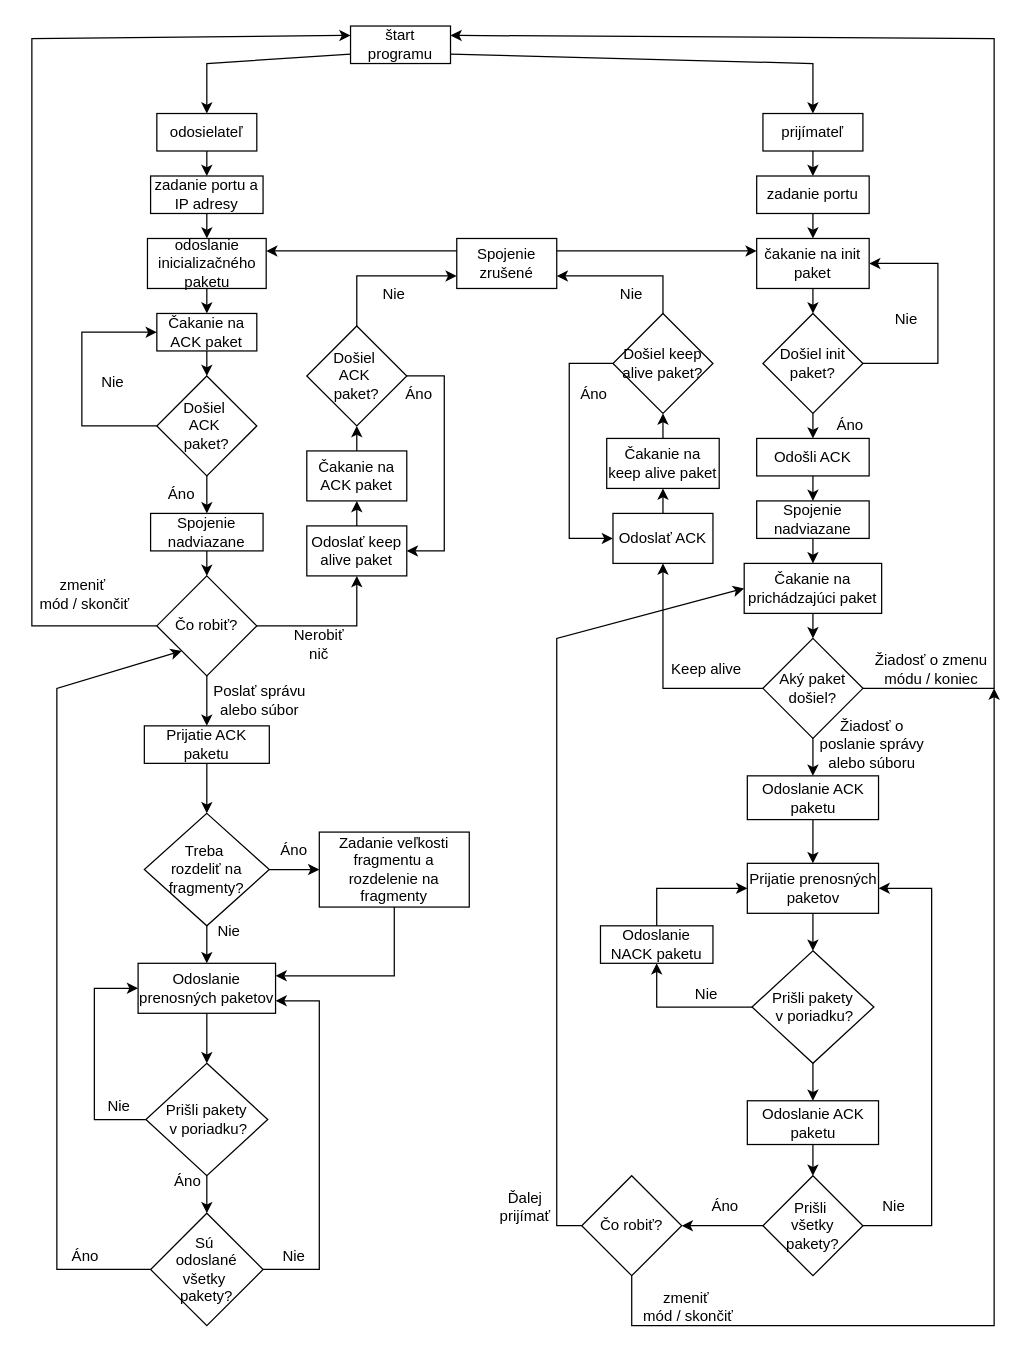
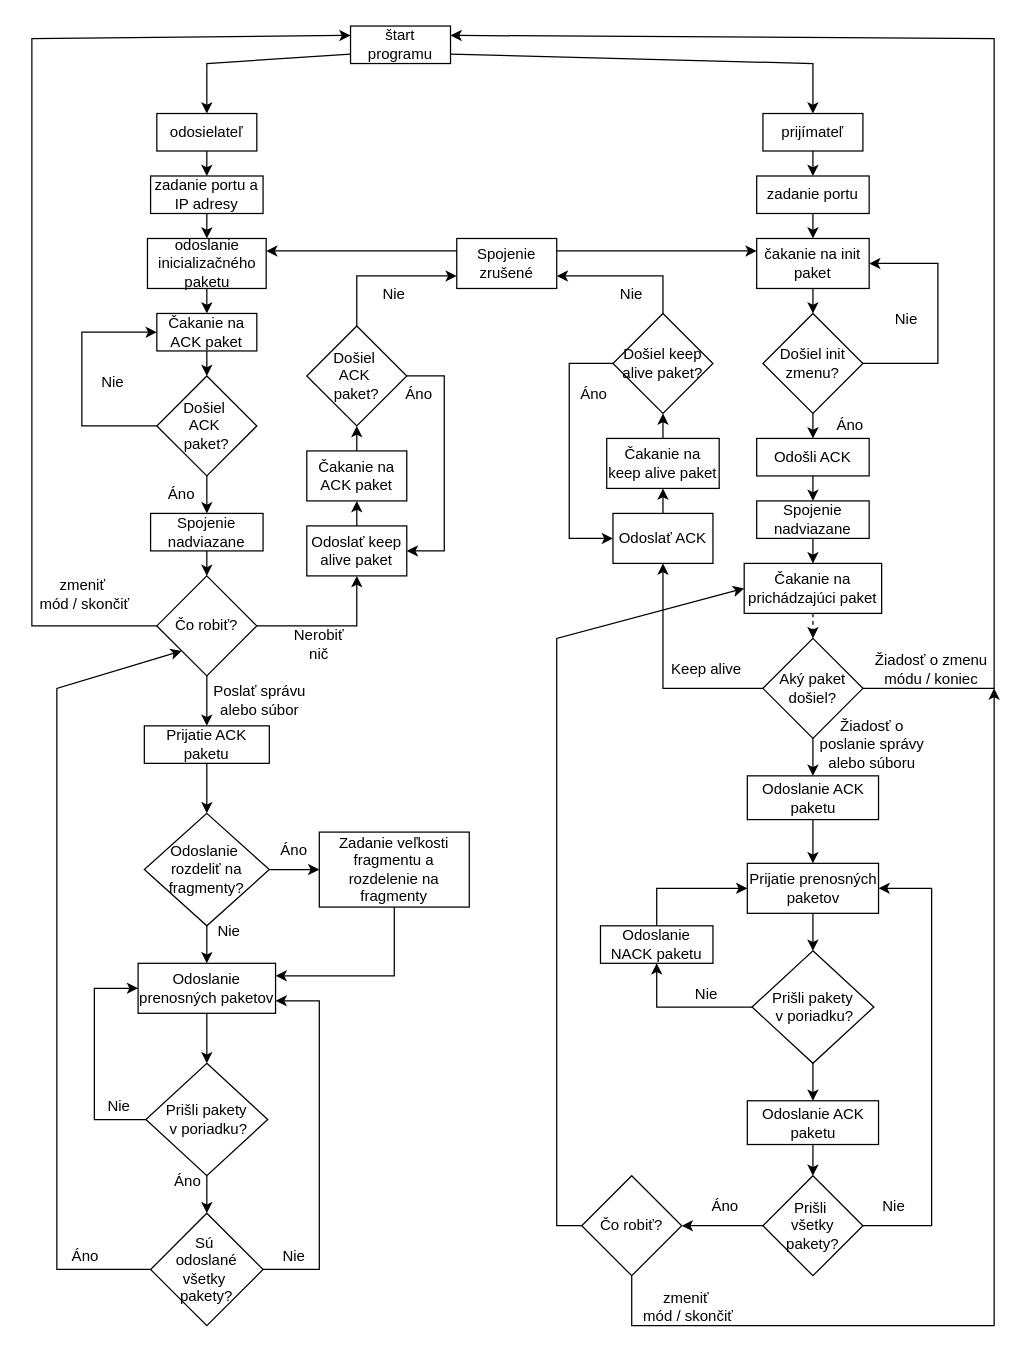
(813, 363) -> (813, 363)
(813, 622) -> (813, 622)
(207, 869) -> (207, 869)
(526, 1207) -> none
